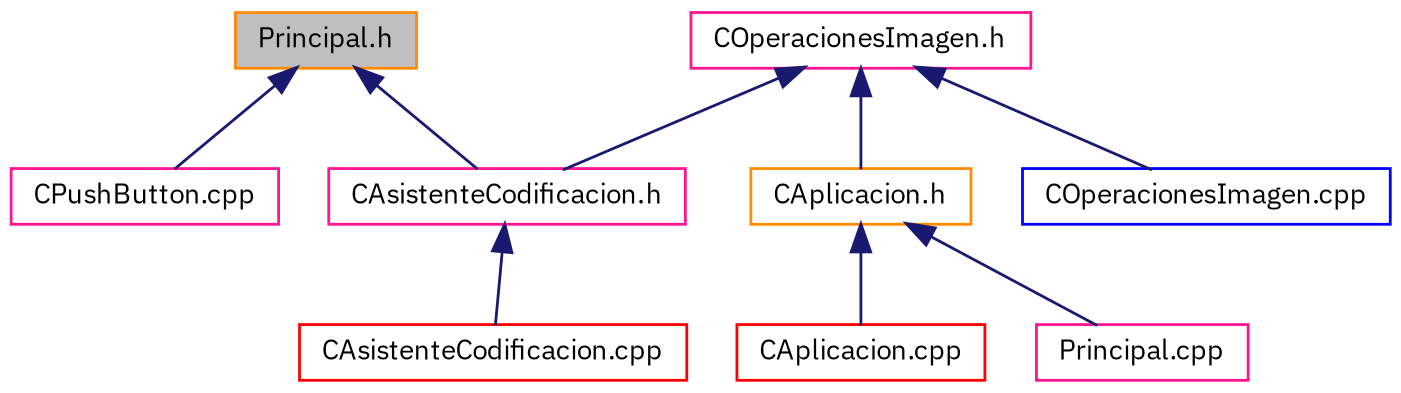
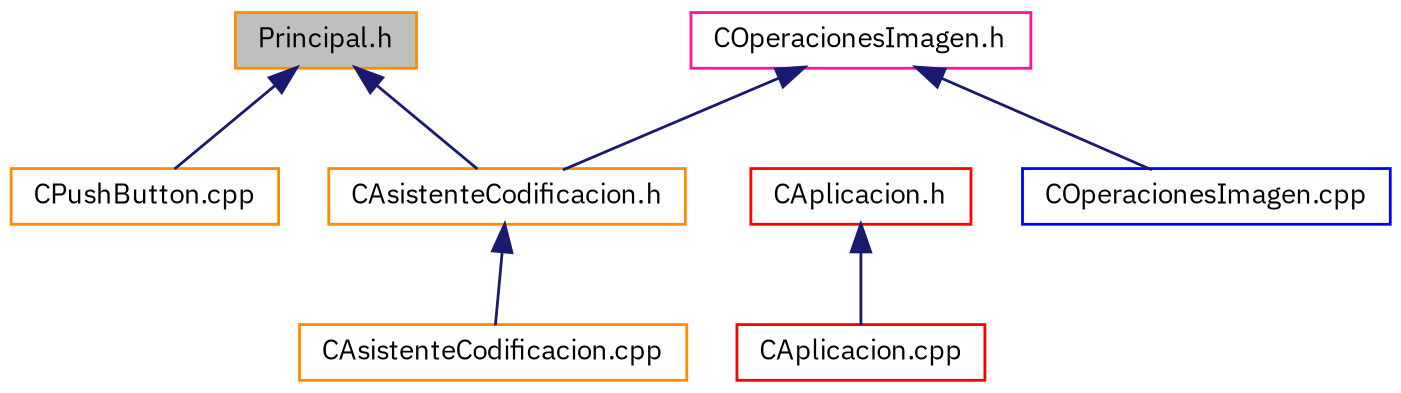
(861, 133) -> none
(145, 196) -> (145, 196)
(507, 196) -> (507, 196)
(861, 196) -> (861, 196)
(493, 352) -> (493, 352)
(1142, 352) -> none
